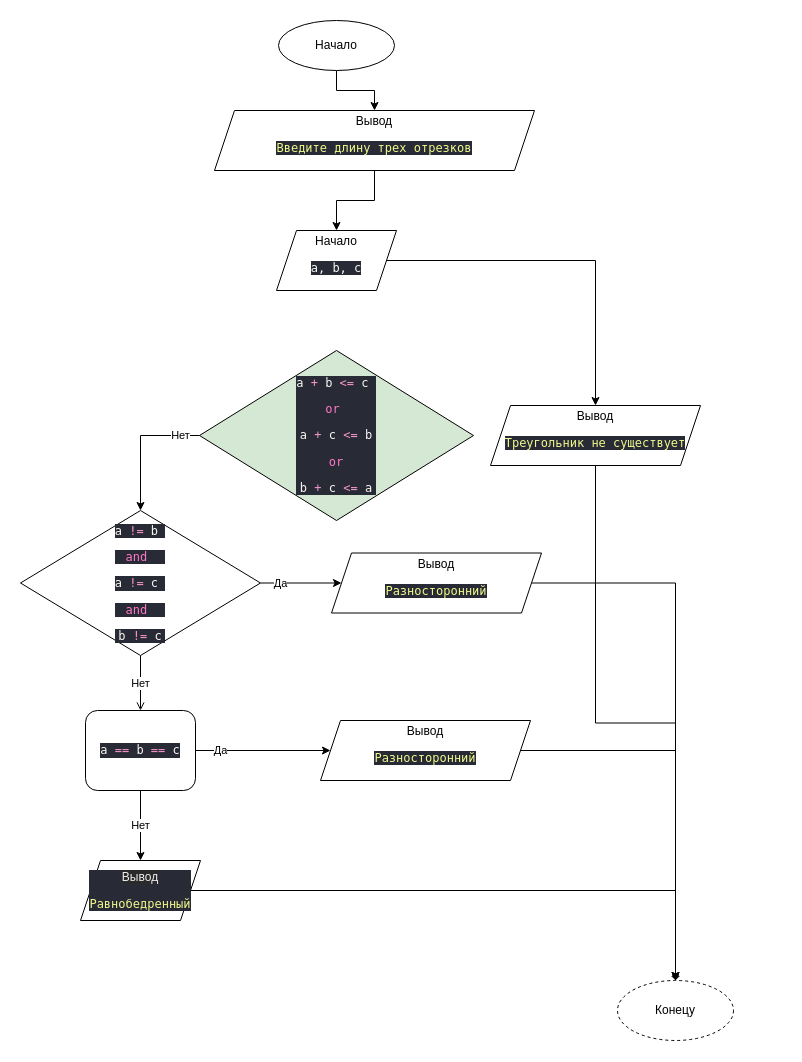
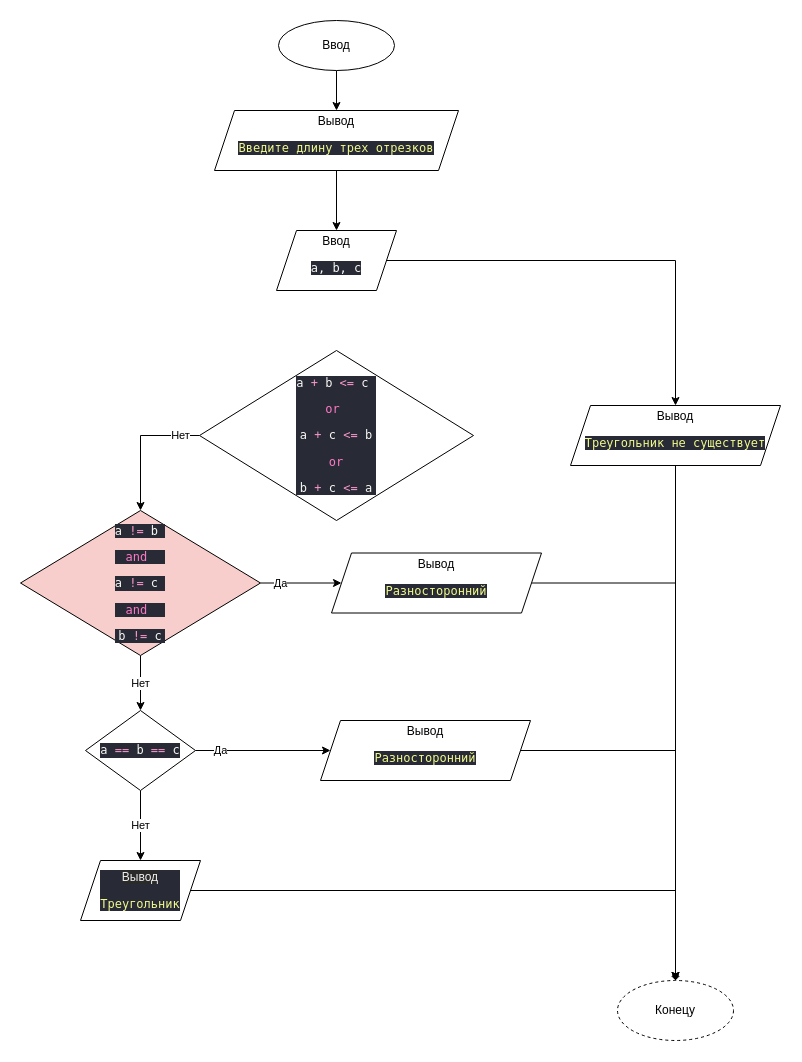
(337, 46) -> (337, 46)
(375, 141) -> (337, 141)
(337, 261) -> (337, 261)
(337, 436) -> (337, 436)
(596, 436) -> (676, 436)
(141, 583) -> (141, 583)
(141, 704) -> (141, 702)
(141, 751) -> (141, 751)
(141, 891) -> (141, 891)
